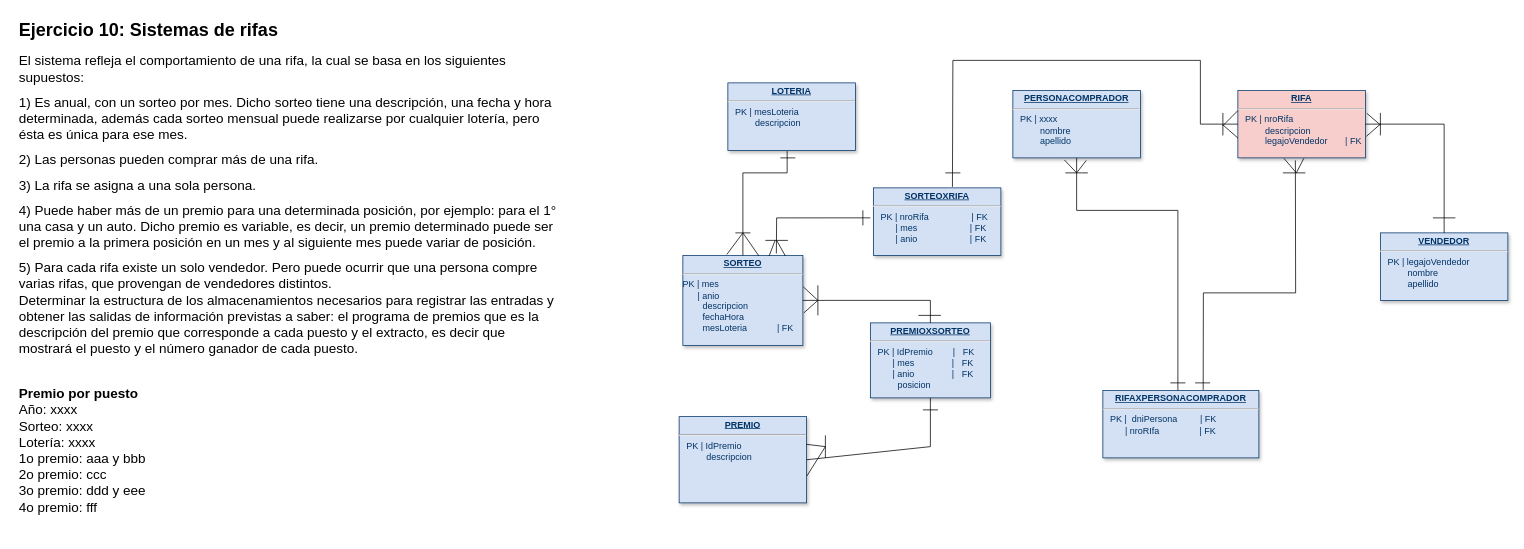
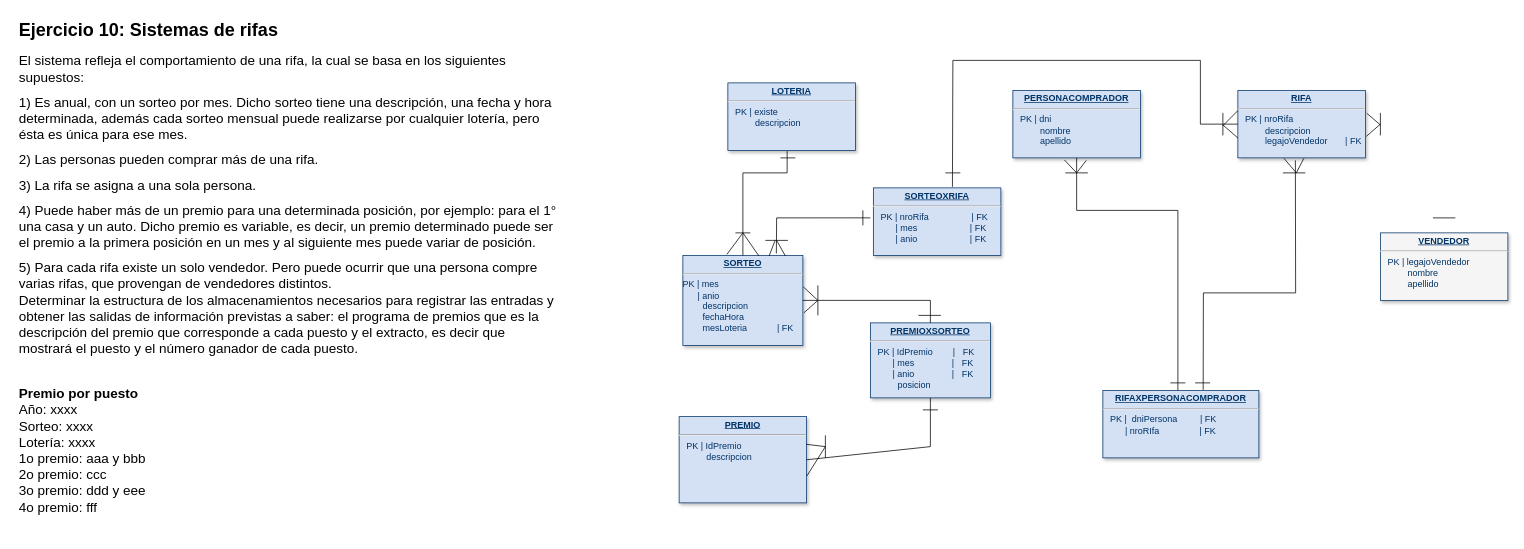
(761, 99) -> (753, 99)
(1053, 112) -> (1053, 112)
(1302, 124) -> (1302, 124)
(1444, 139) -> none
(1444, 267) -> (1444, 267)
